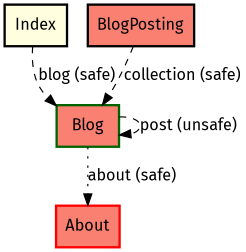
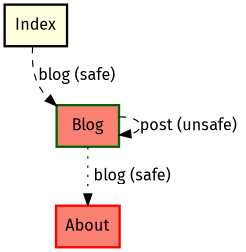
(141, 25) -> none
(132, 176) -> (132, 176)
